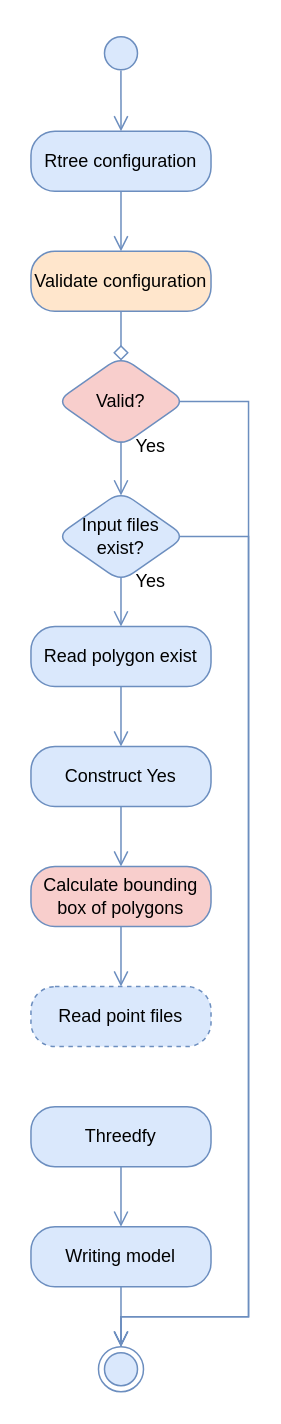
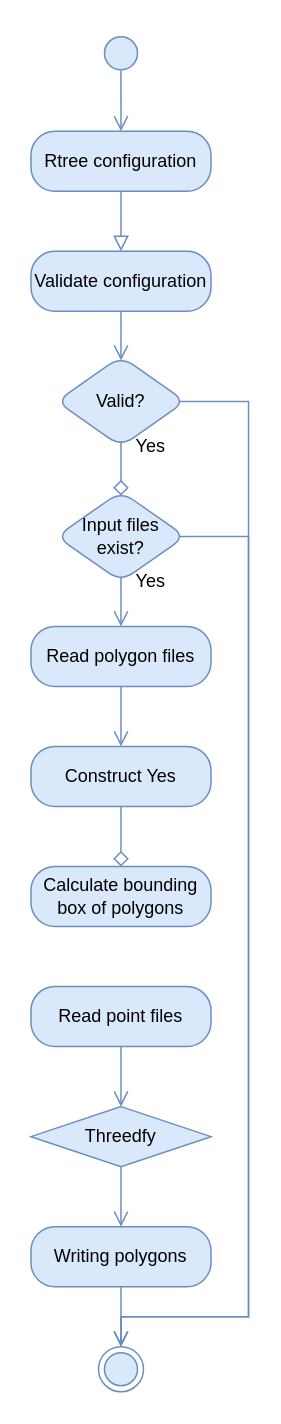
(121, 240) -> (121, 234)
(121, 281) -> (121, 281)
(121, 345) -> (121, 350)
(121, 401) -> (121, 401)
(121, 485) -> (121, 480)
(121, 656) -> (121, 656)
(121, 856) -> (121, 851)
(121, 896) -> (121, 896)
(121, 955) -> none
(121, 1016) -> (121, 1016)
none -> (121, 1075)
(121, 1136) -> (121, 1136)
(121, 1256) -> (121, 1256)
